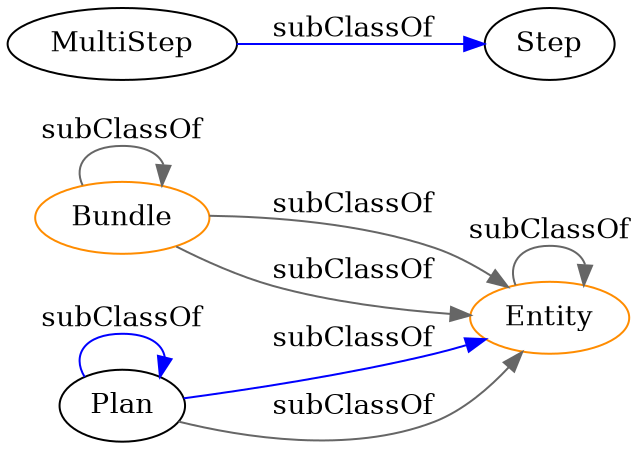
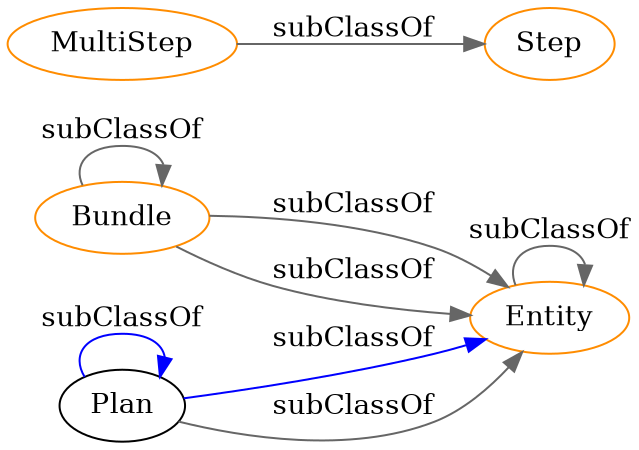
(122, 44) -> (122, 44)
(350, 44) -> (350, 44)
(550, 44) -> (550, 44)
